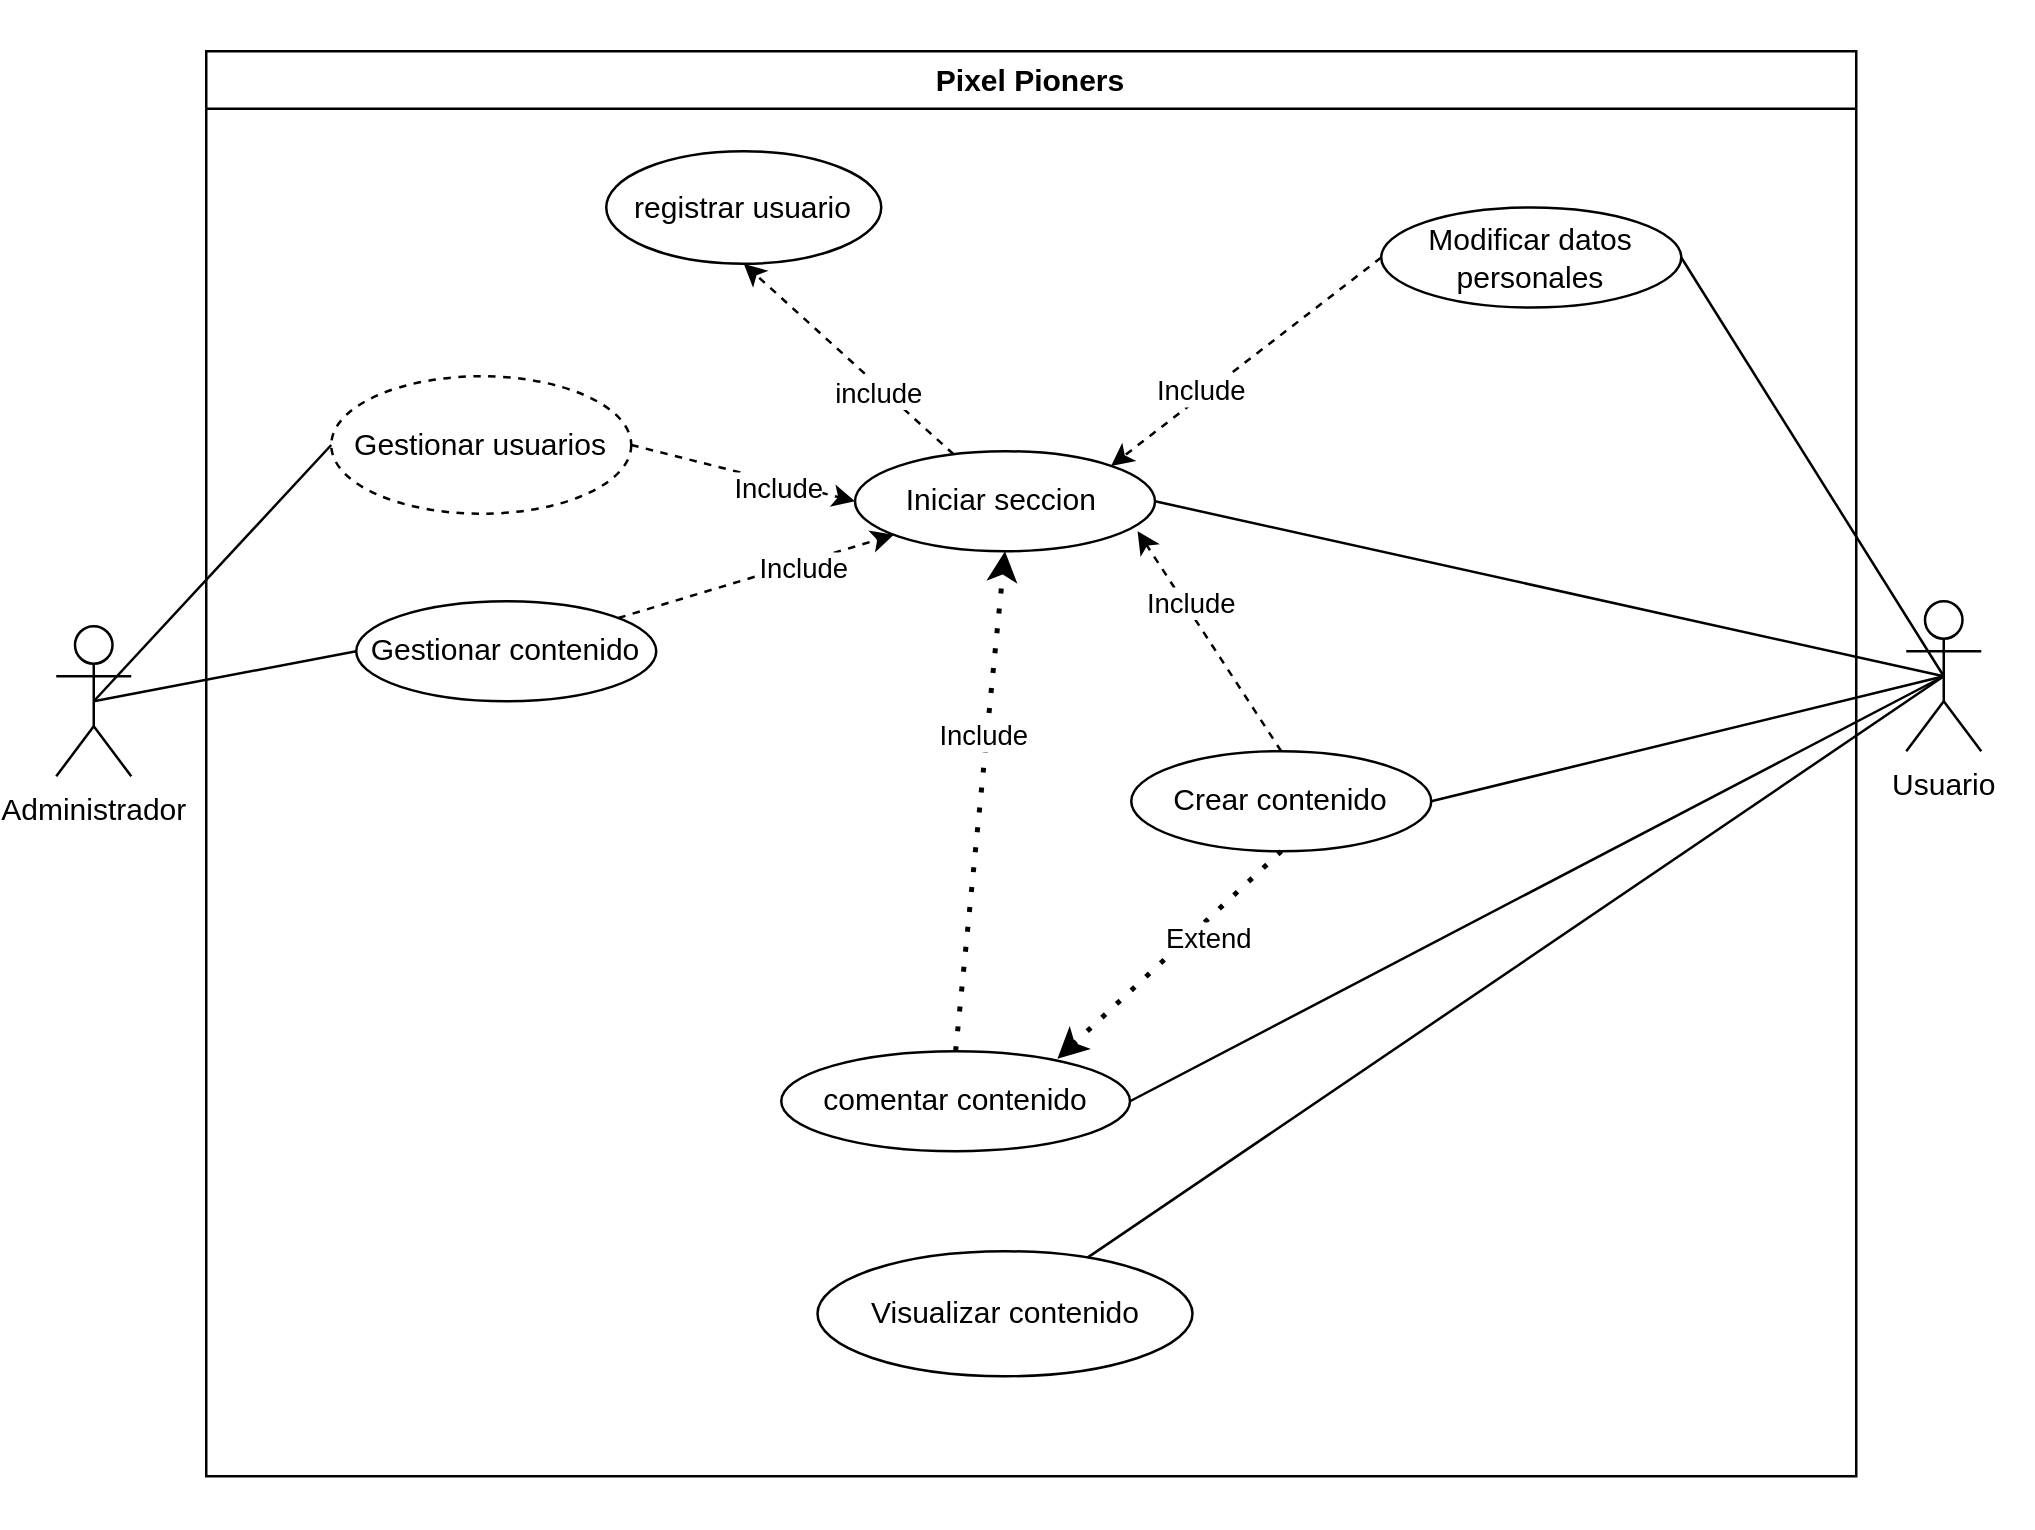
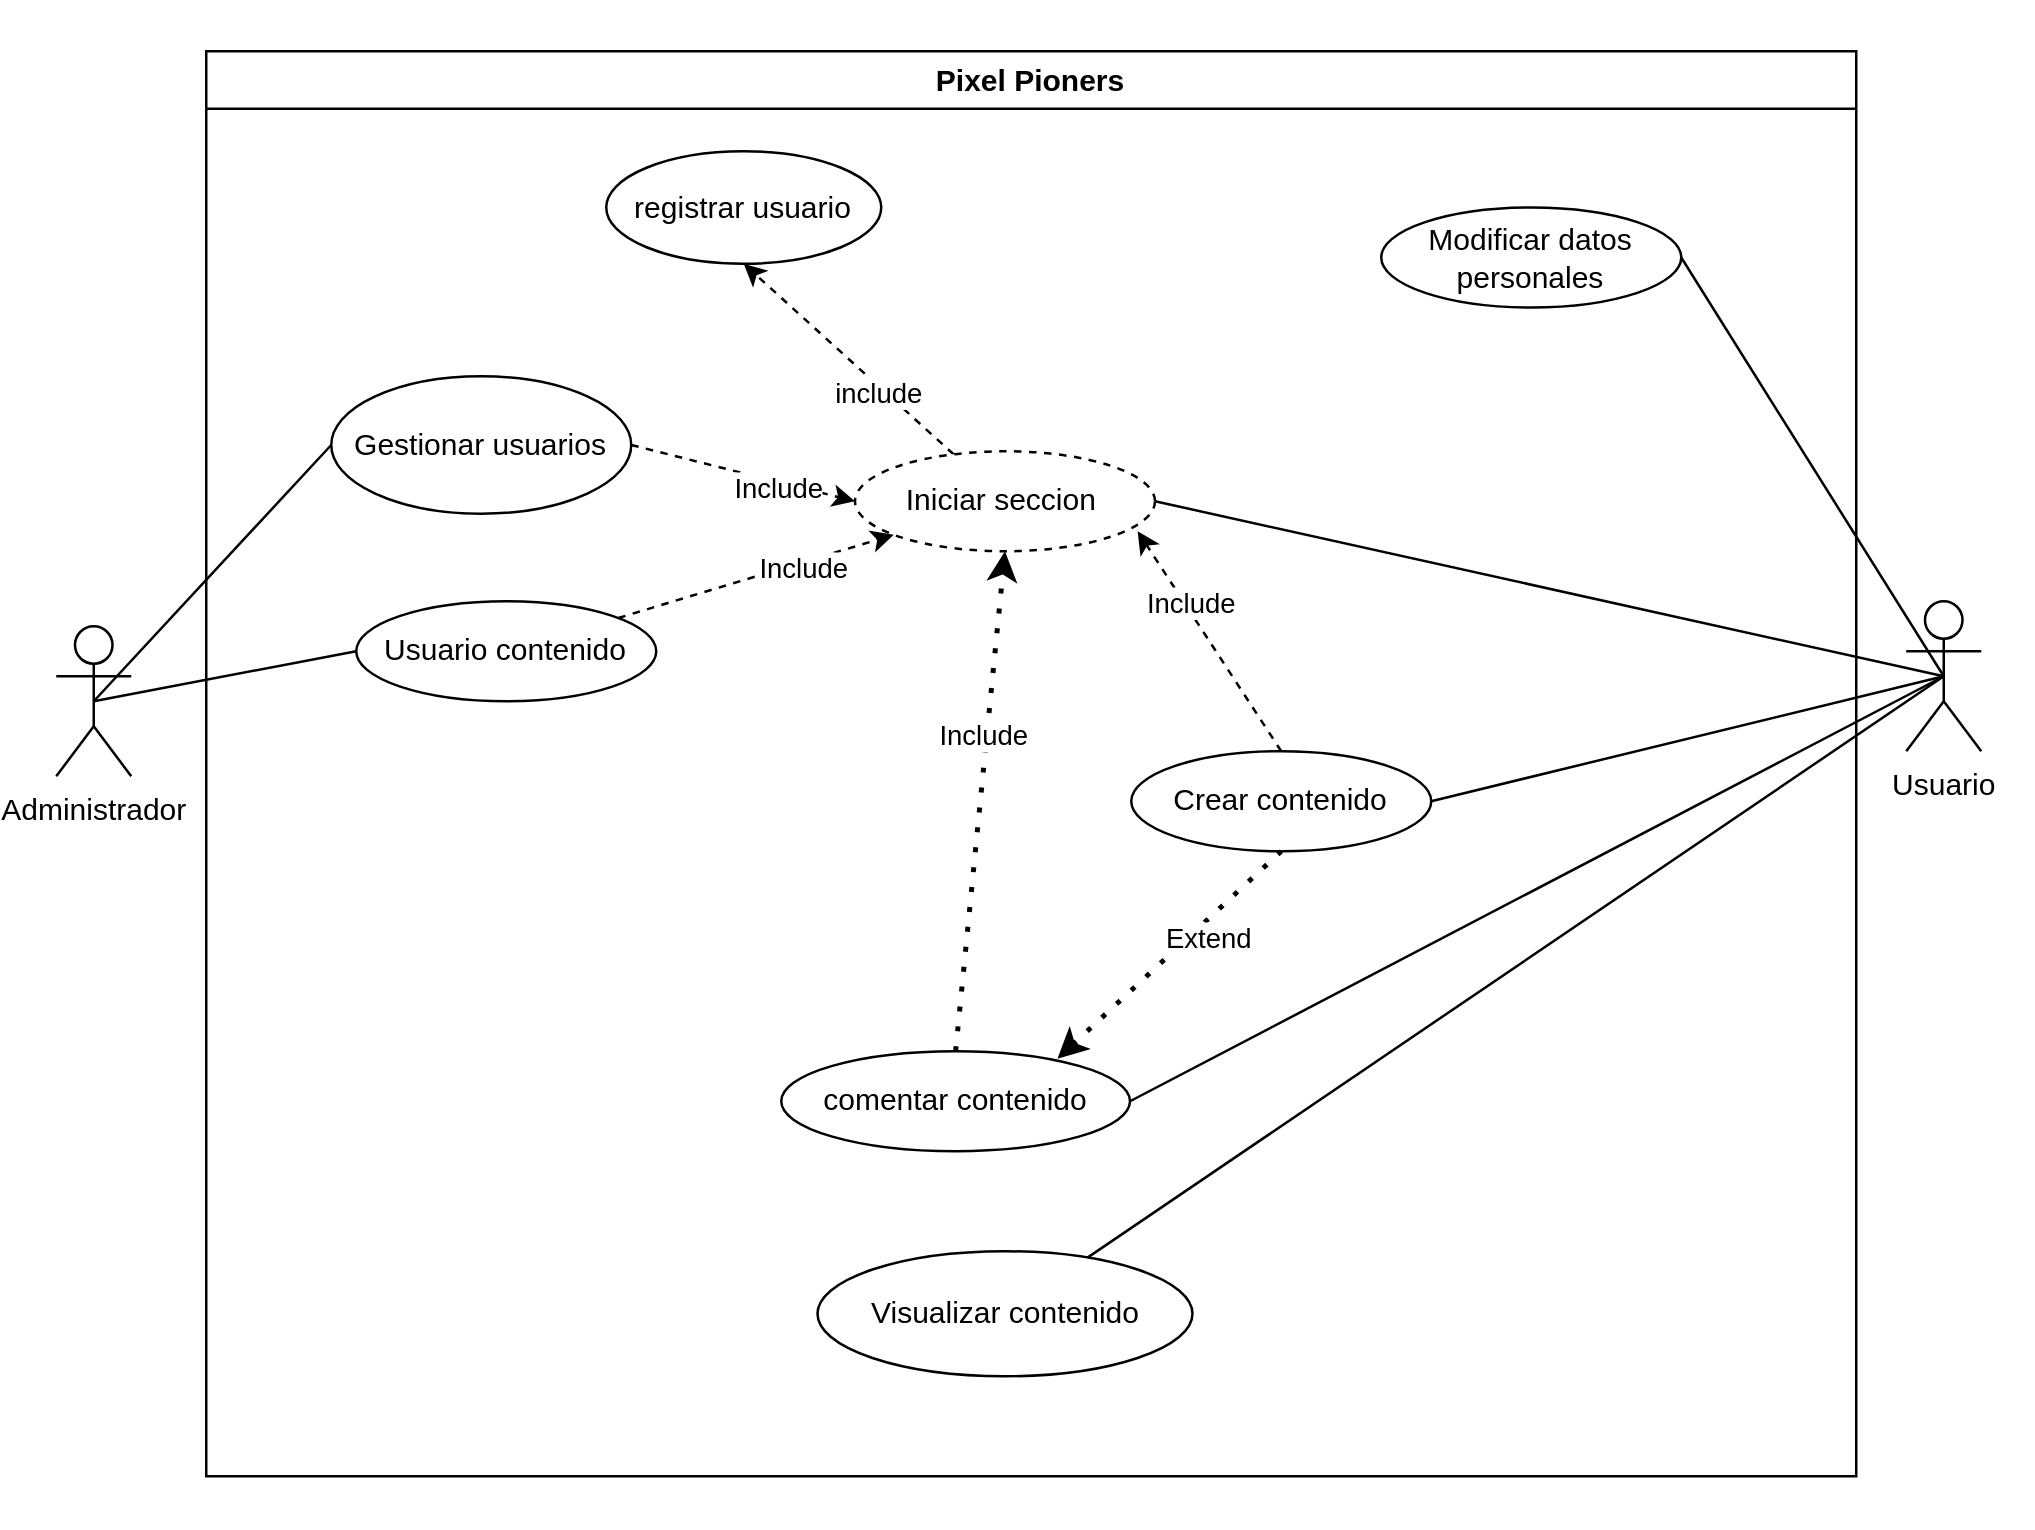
(1288, 330) -> none
(481, 445) -> (481, 445)
(1005, 501) -> (1005, 501)
(506, 651) -> (506, 651)
